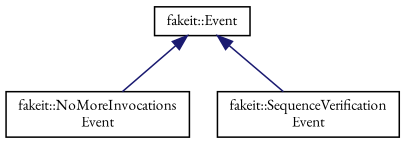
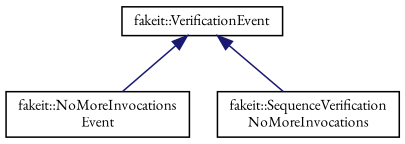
(202, 21) -> (202, 21)
(308, 114) -> (308, 114)
